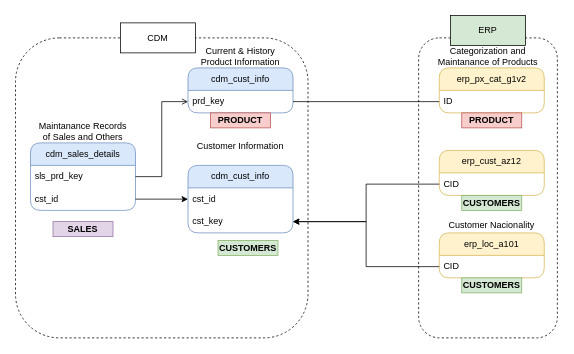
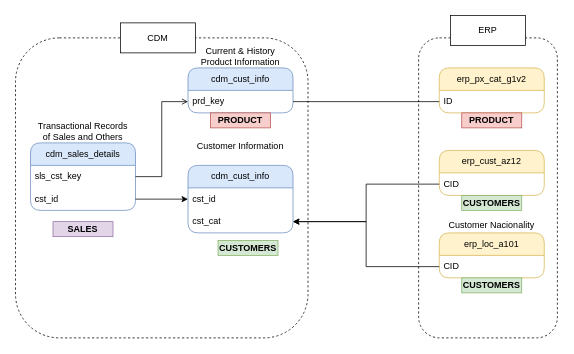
(488, 30) -> (488, 30)
(488, 57) -> none
(83, 132) -> (83, 132)
(61, 177) -> (61, 177)
(210, 222) -> (210, 222)
